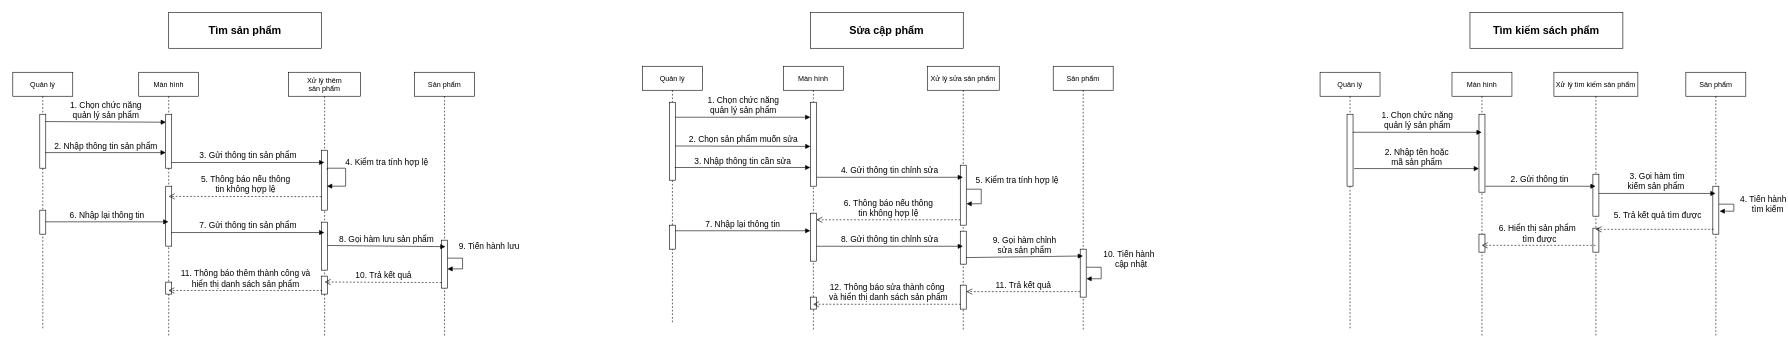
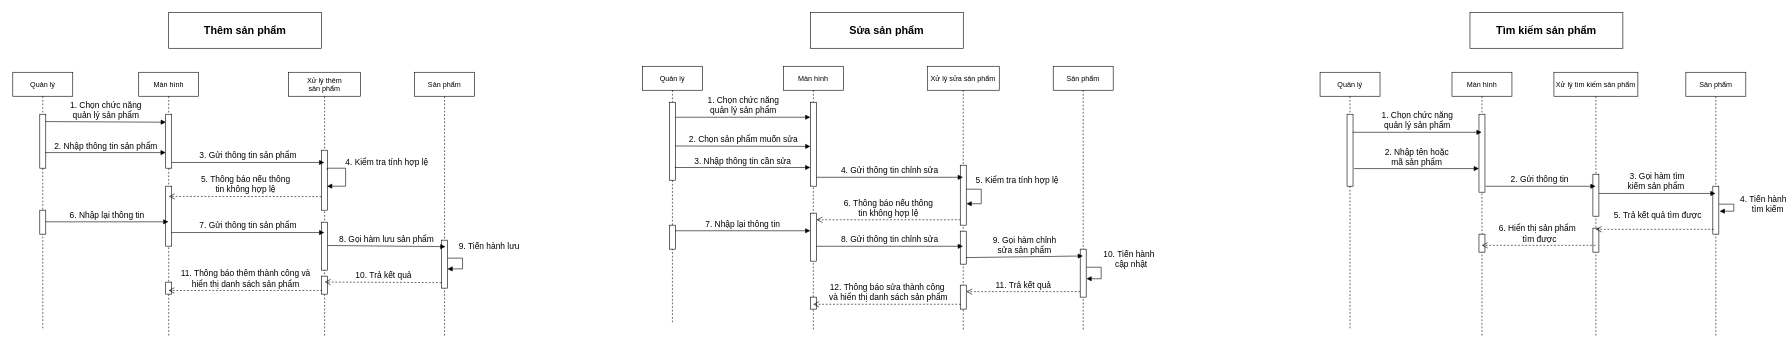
(245, 30) -> (245, 30)
(887, 30) -> (887, 30)
(1547, 30) -> (1547, 30)
